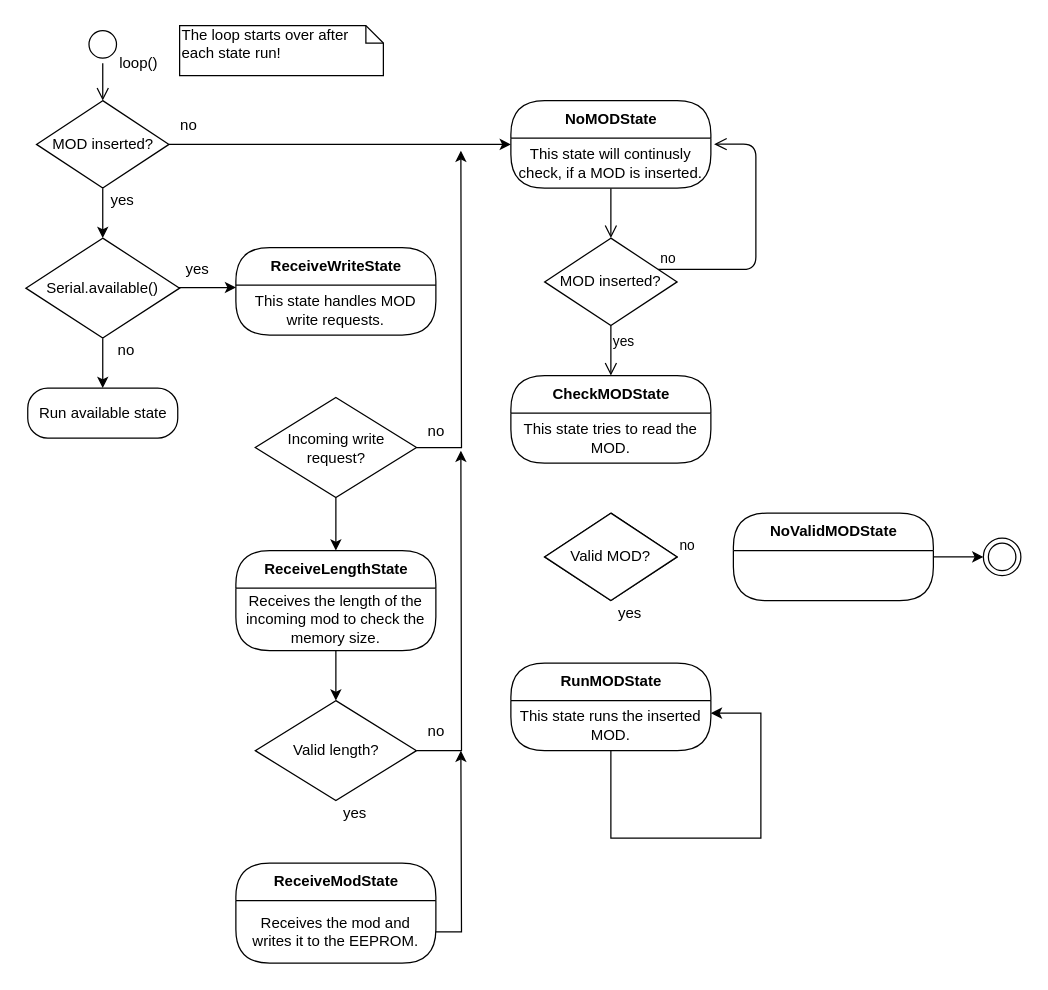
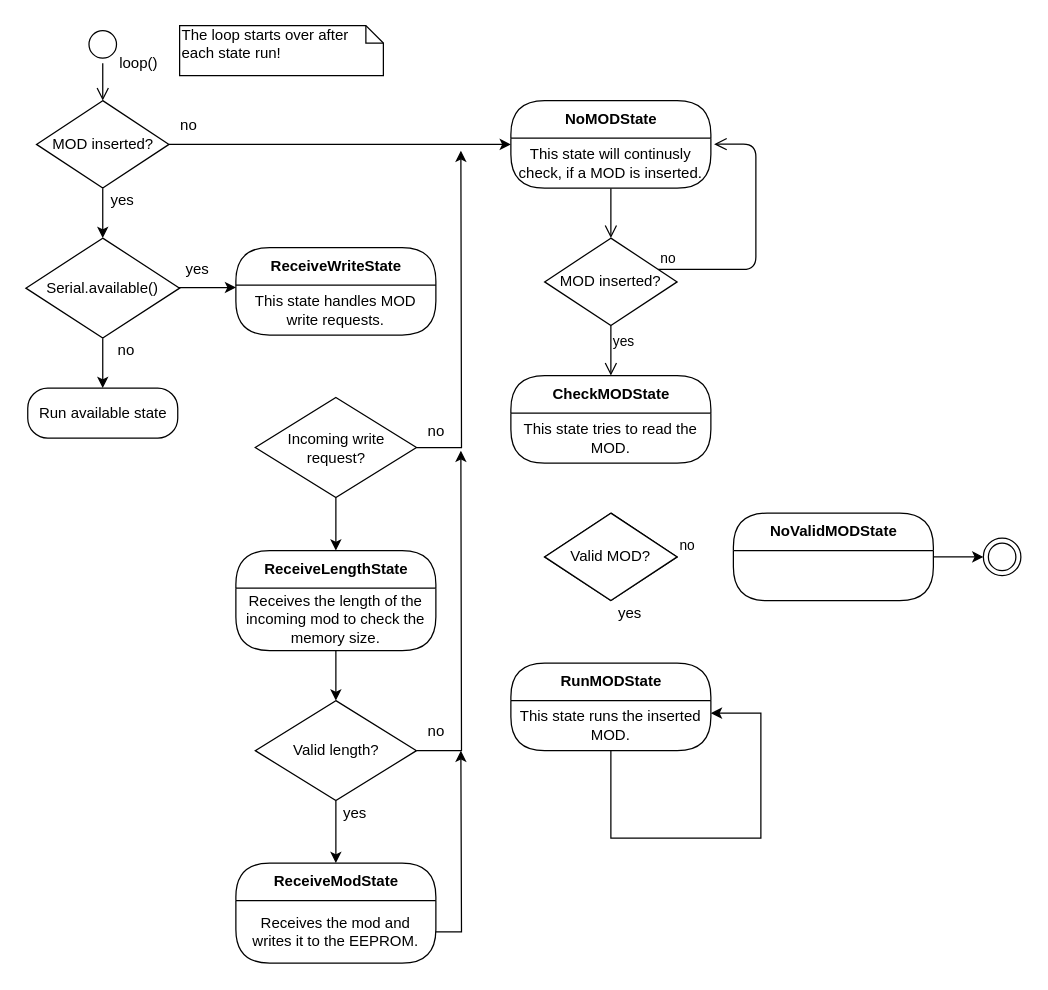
none -> (336, 828)
